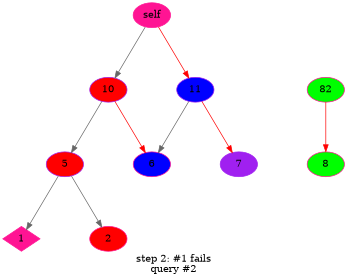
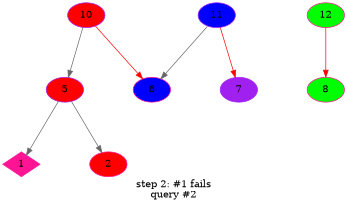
(152, 15) -> none
(326, 90) -> (326, 15)
